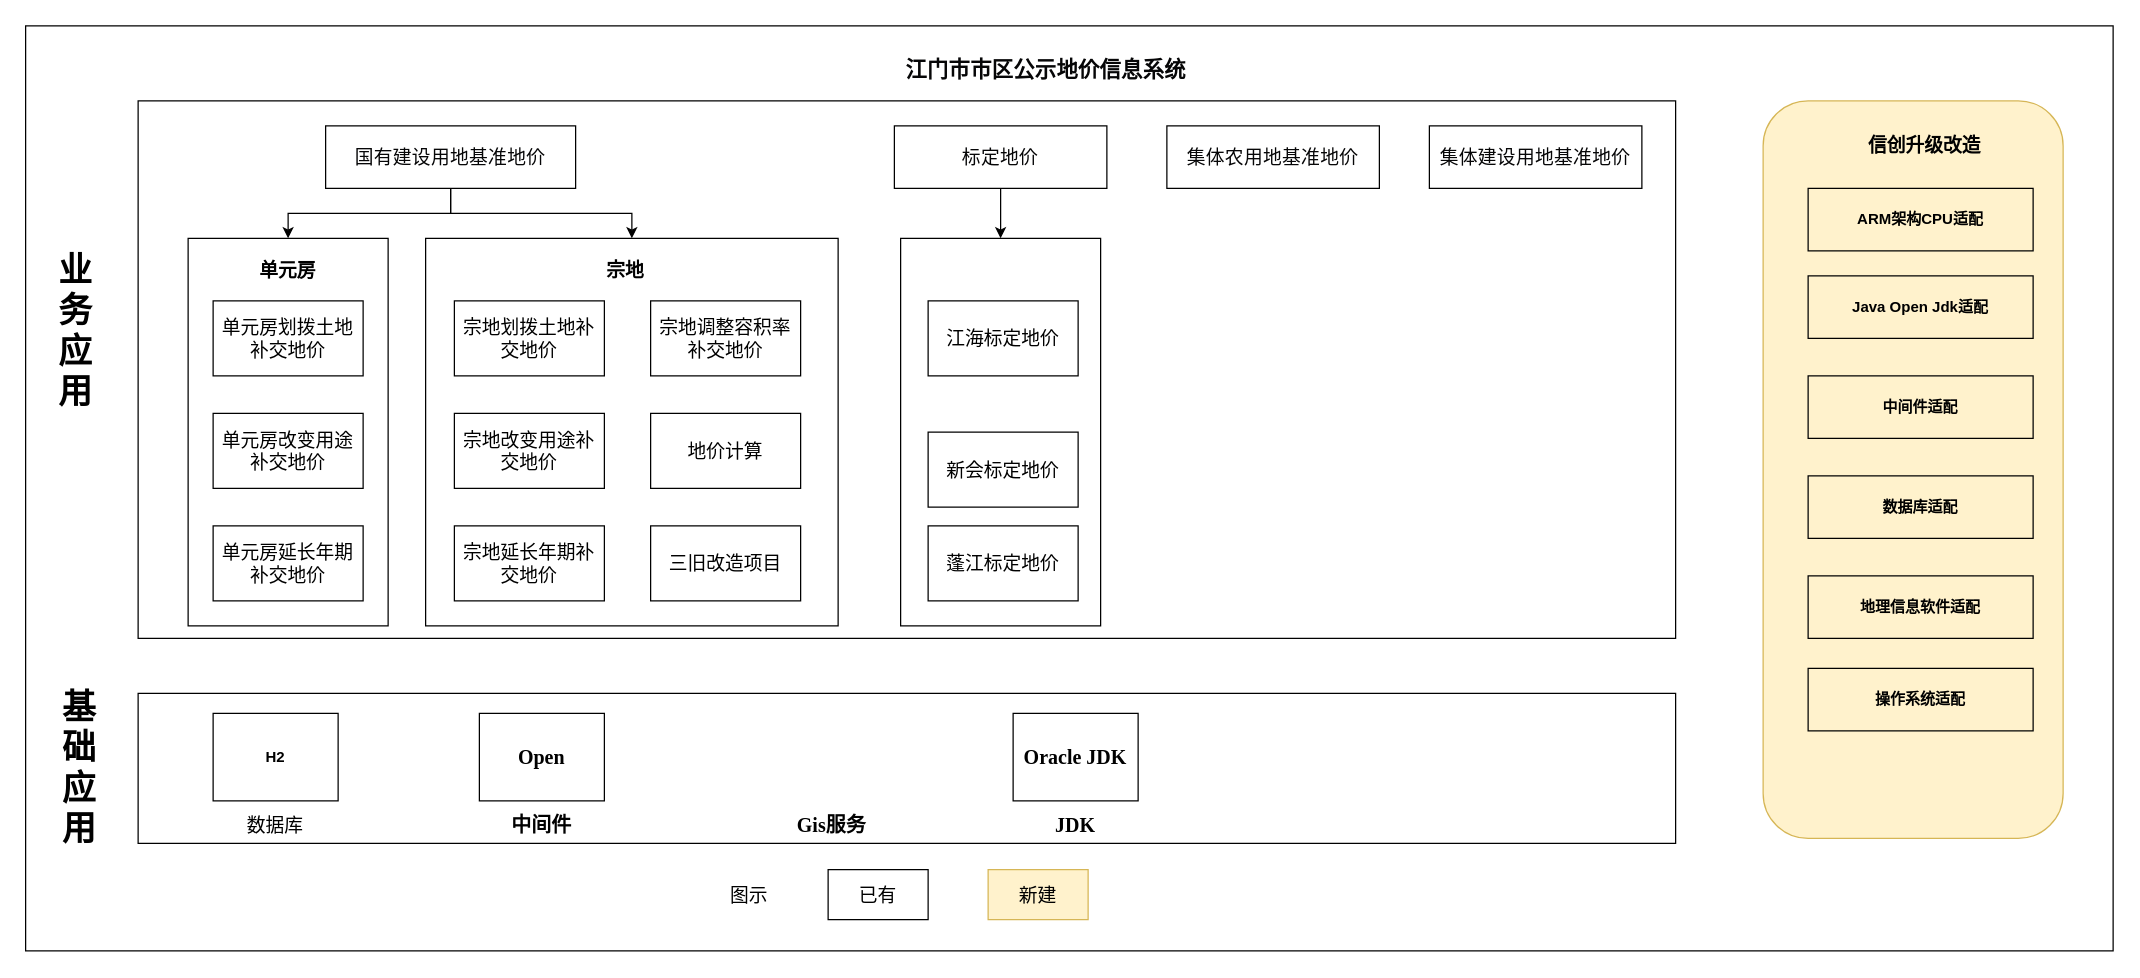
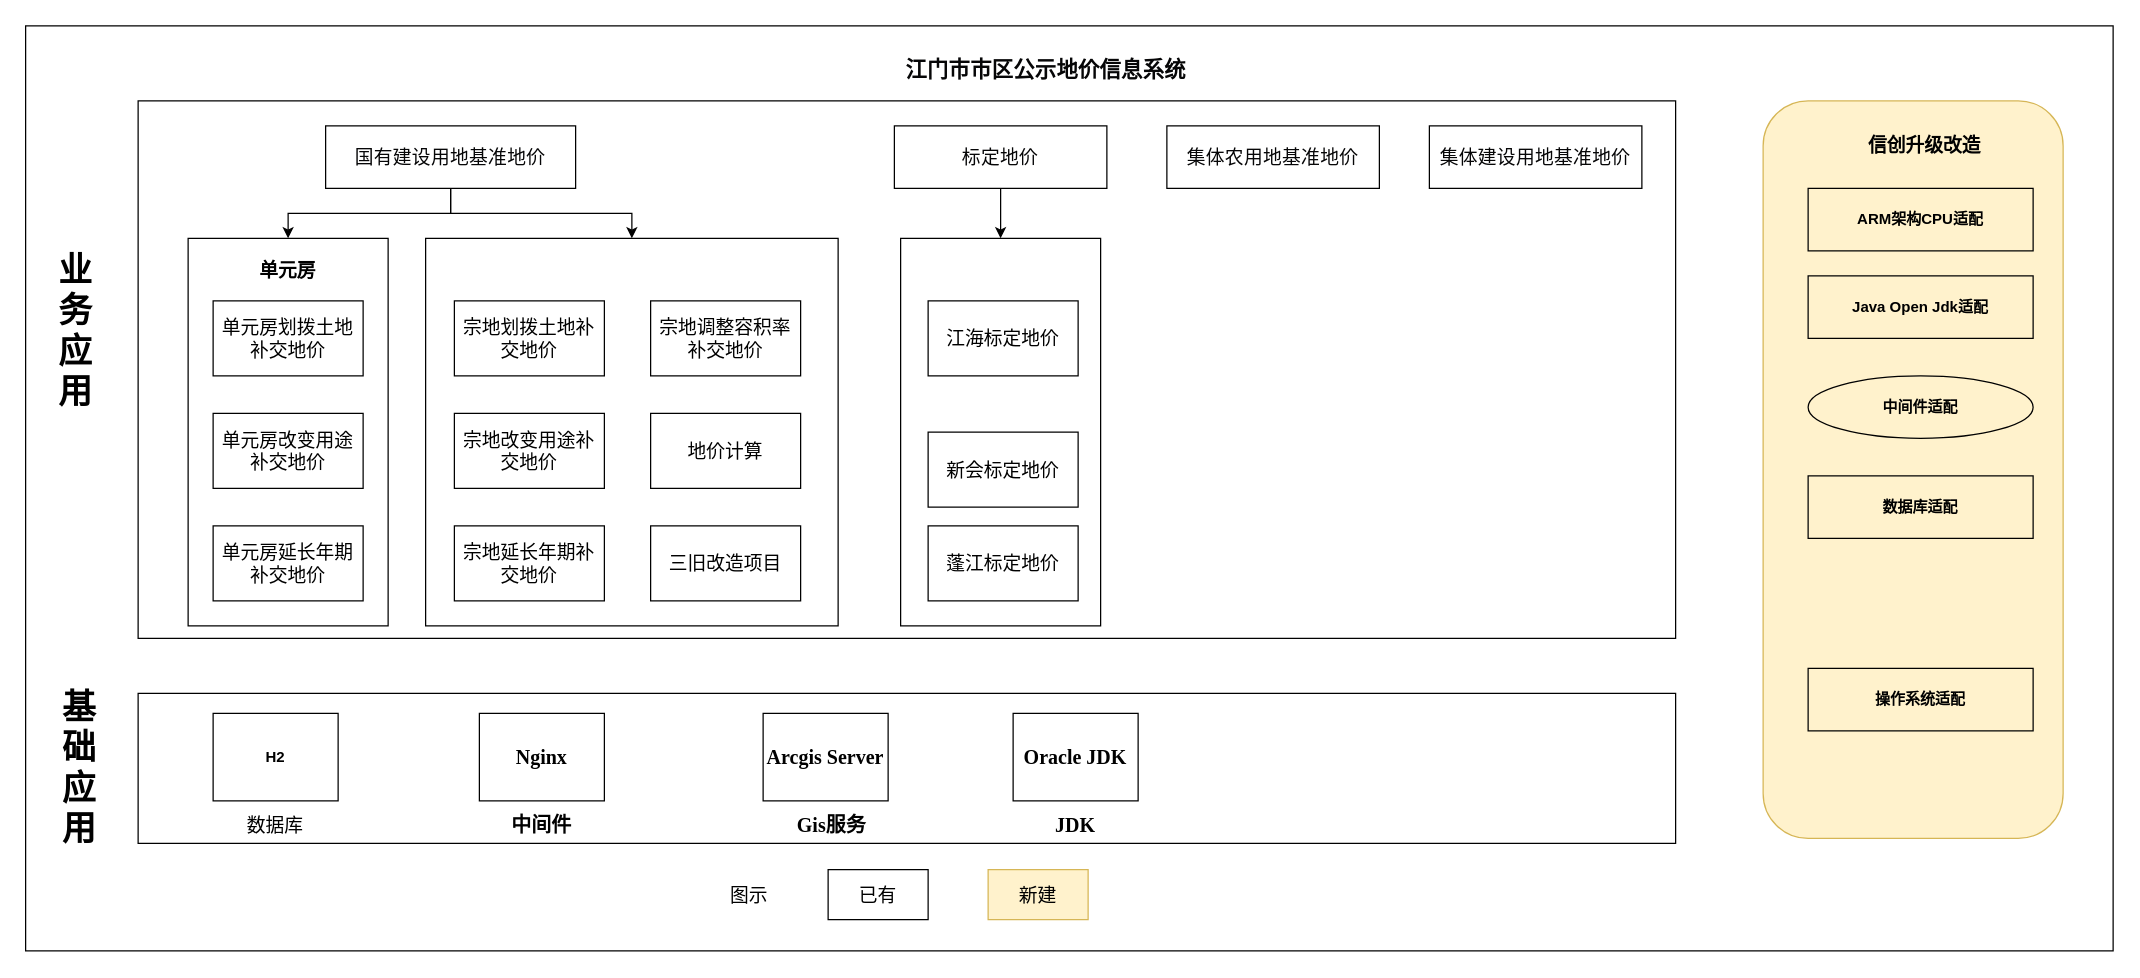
(626, 269) -> none
(1921, 407) -> (1921, 407)
(1921, 607) -> none
(542, 757) -> (542, 757)
none -> (826, 757)
